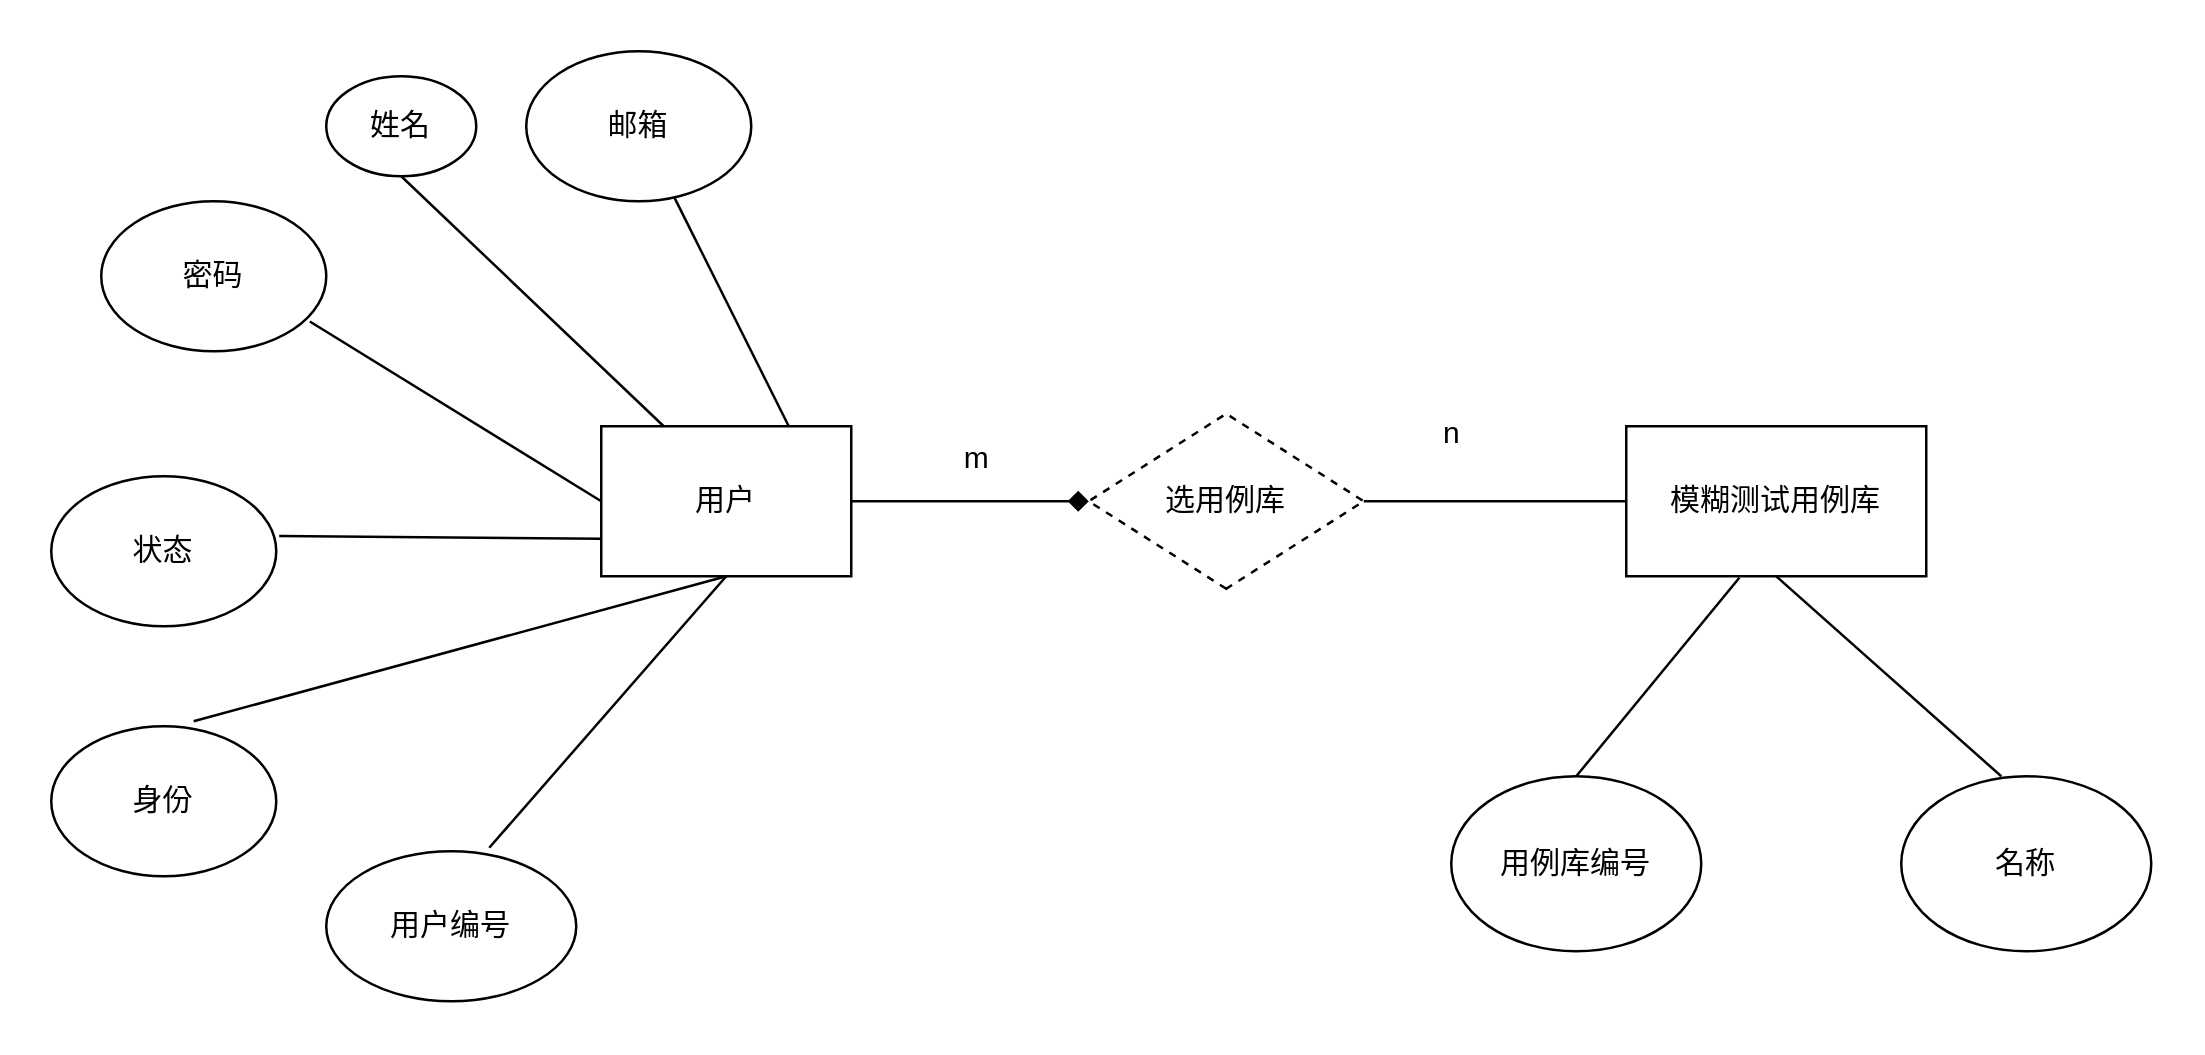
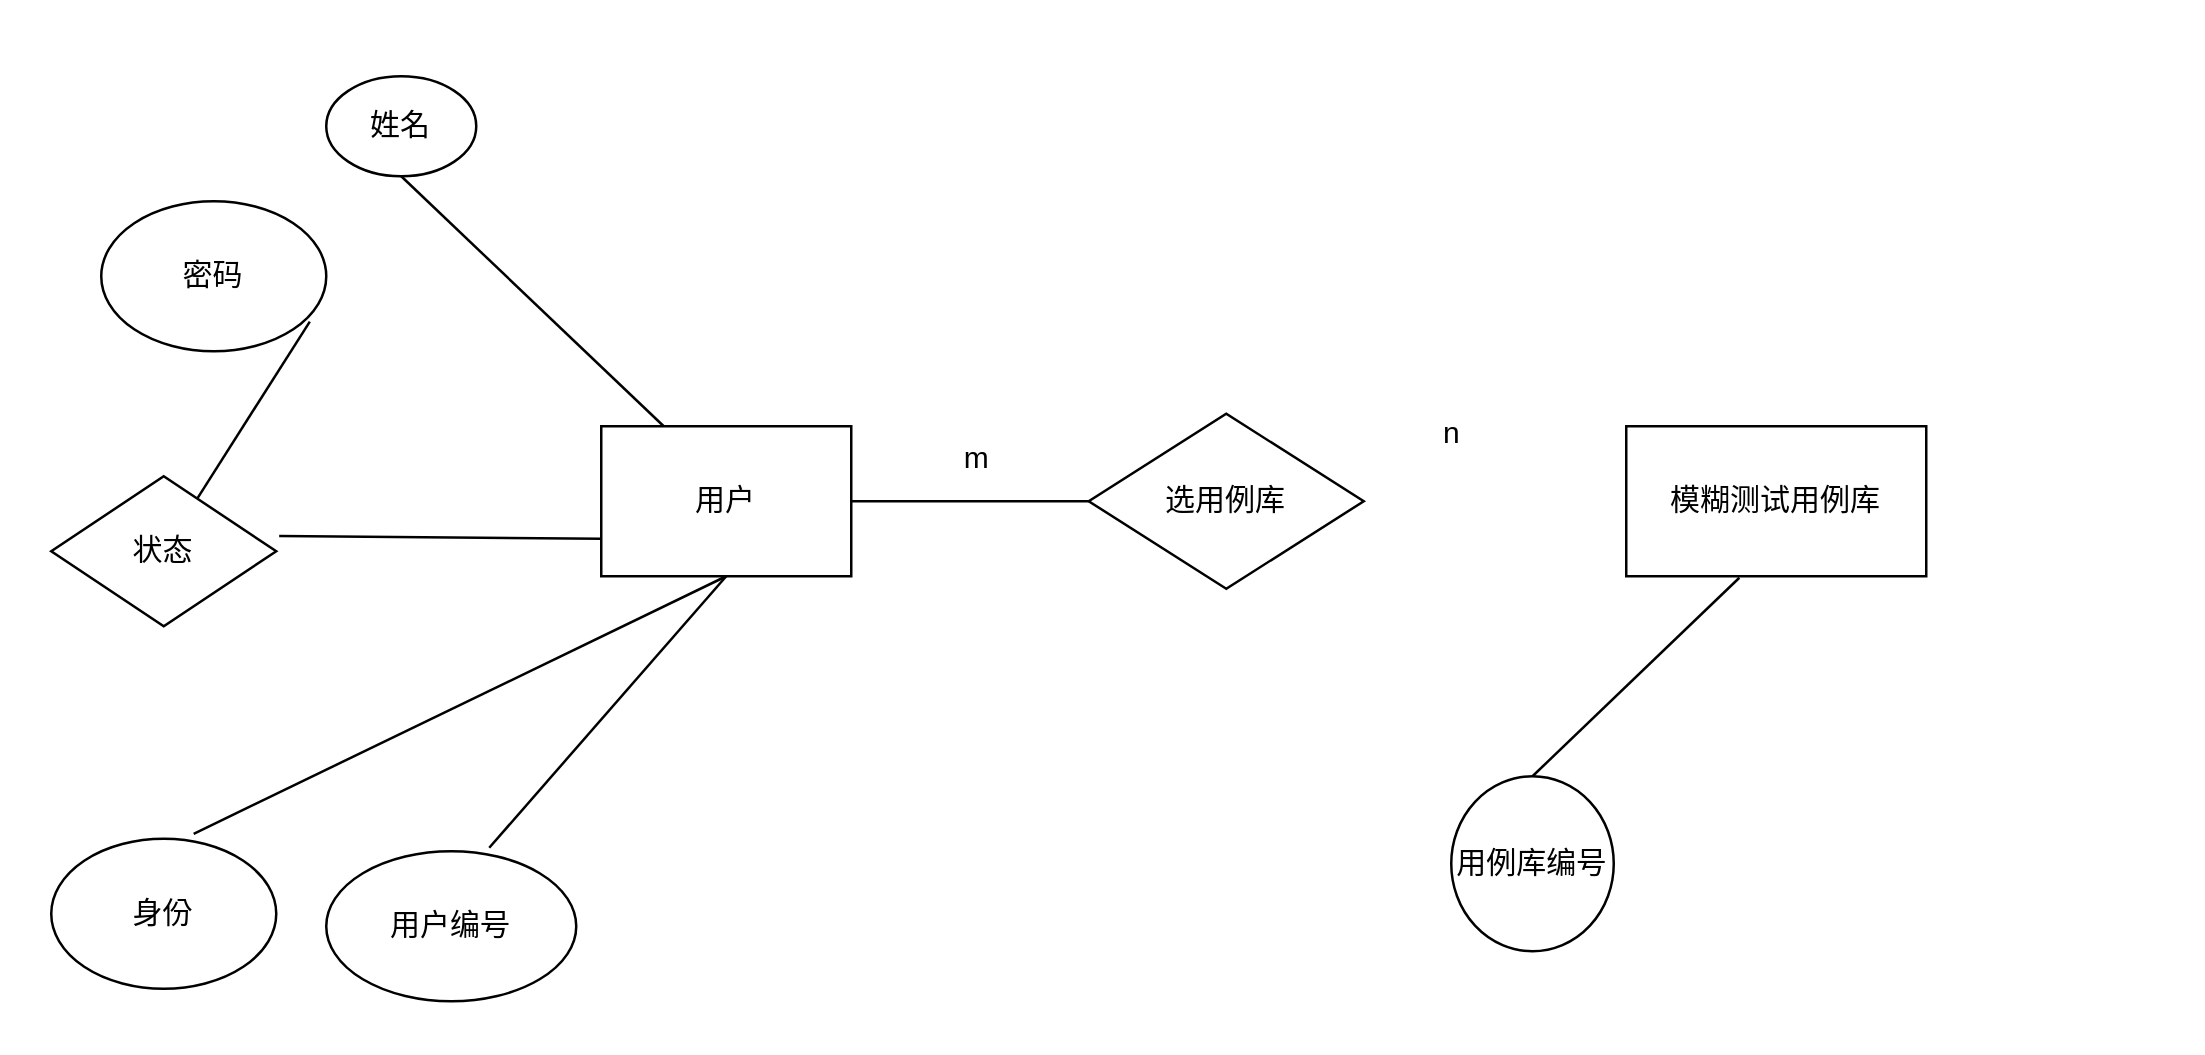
(639, 126) -> none
(732, 312) -> none
(456, 411) -> (254, 410)
(1068, 501) -> (1078, 501)
(1226, 501) -> (1226, 501)
(1495, 501) -> none
(164, 551) -> (164, 551)
(1889, 677) -> none
(164, 801) -> (164, 914)
(1576, 864) -> (1533, 864)
(2026, 864) -> none
